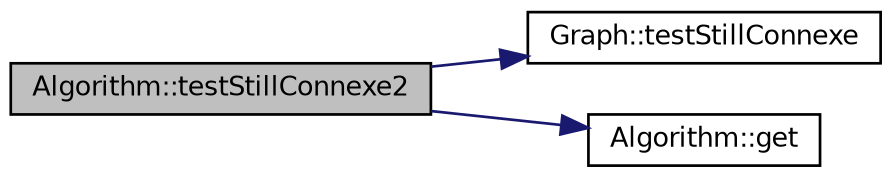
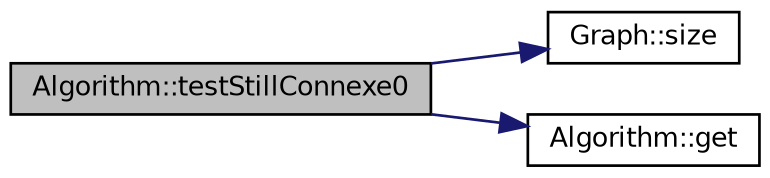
(704, 38) -> (644, 38)
(221, 89) -> (221, 89)
